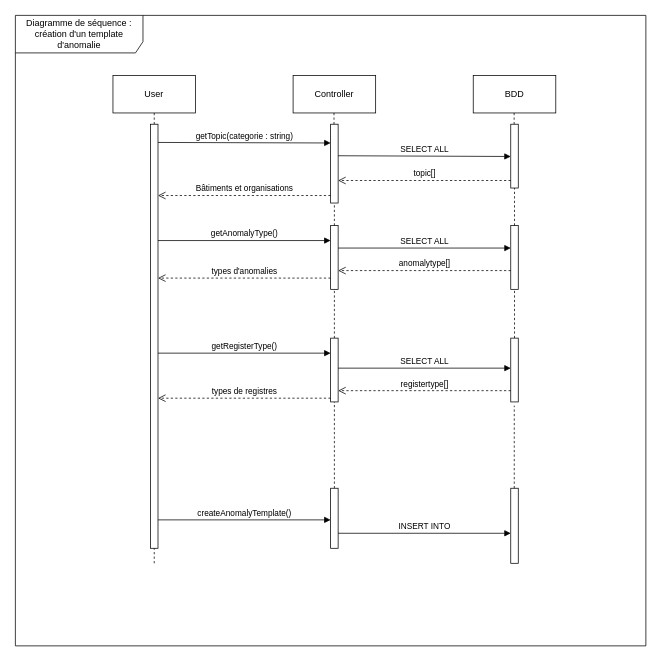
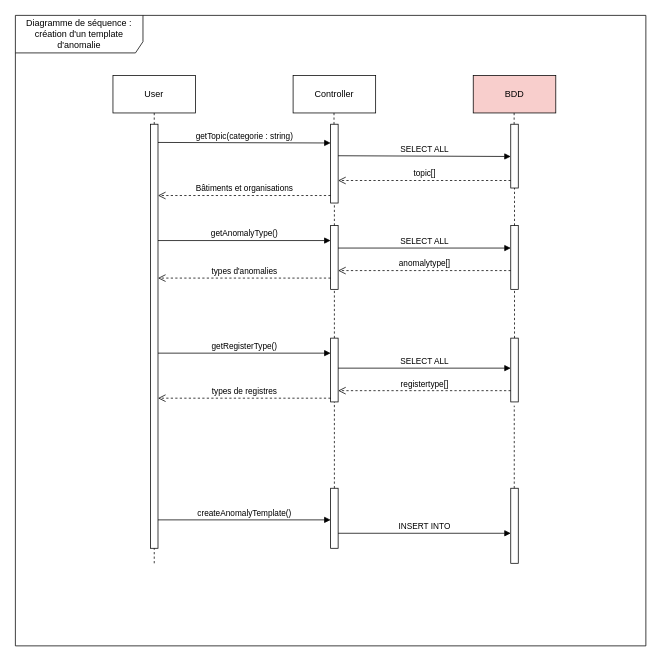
(514, 94) -> (514, 94)
